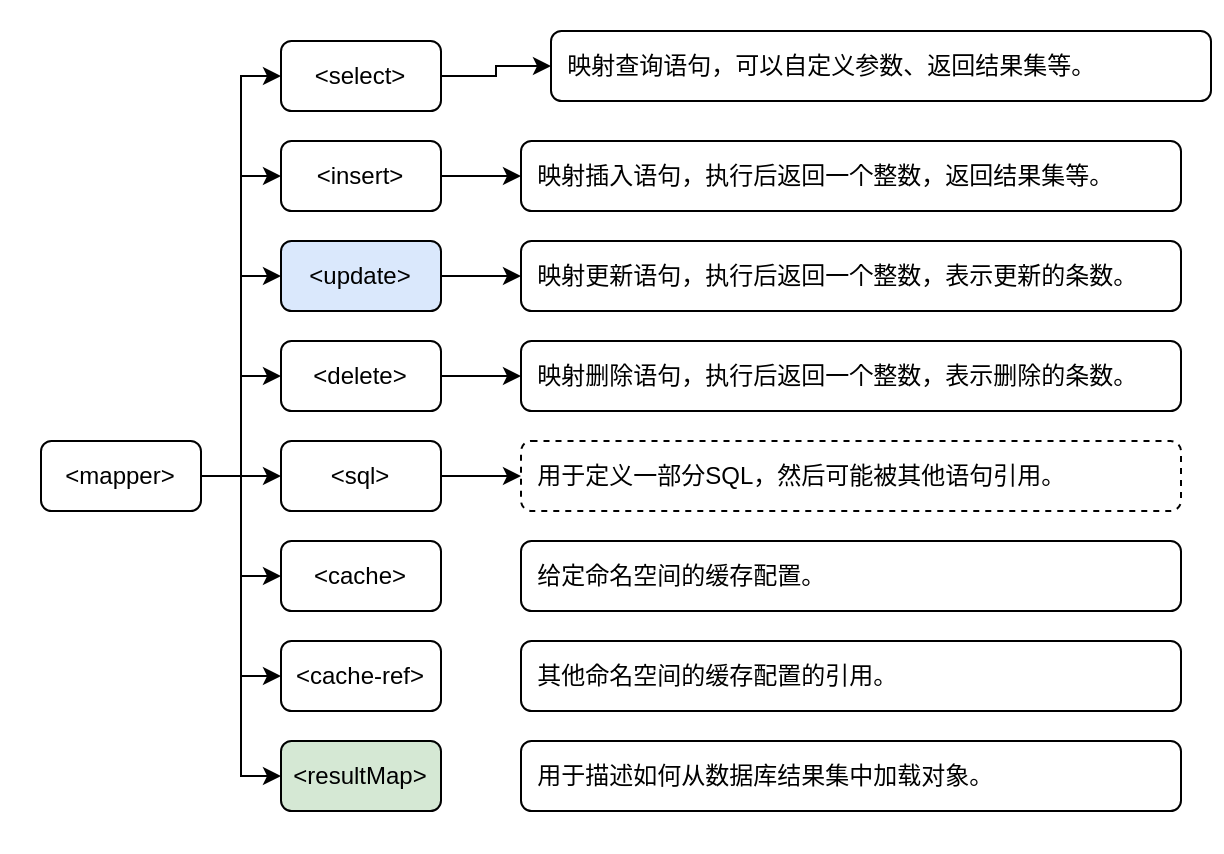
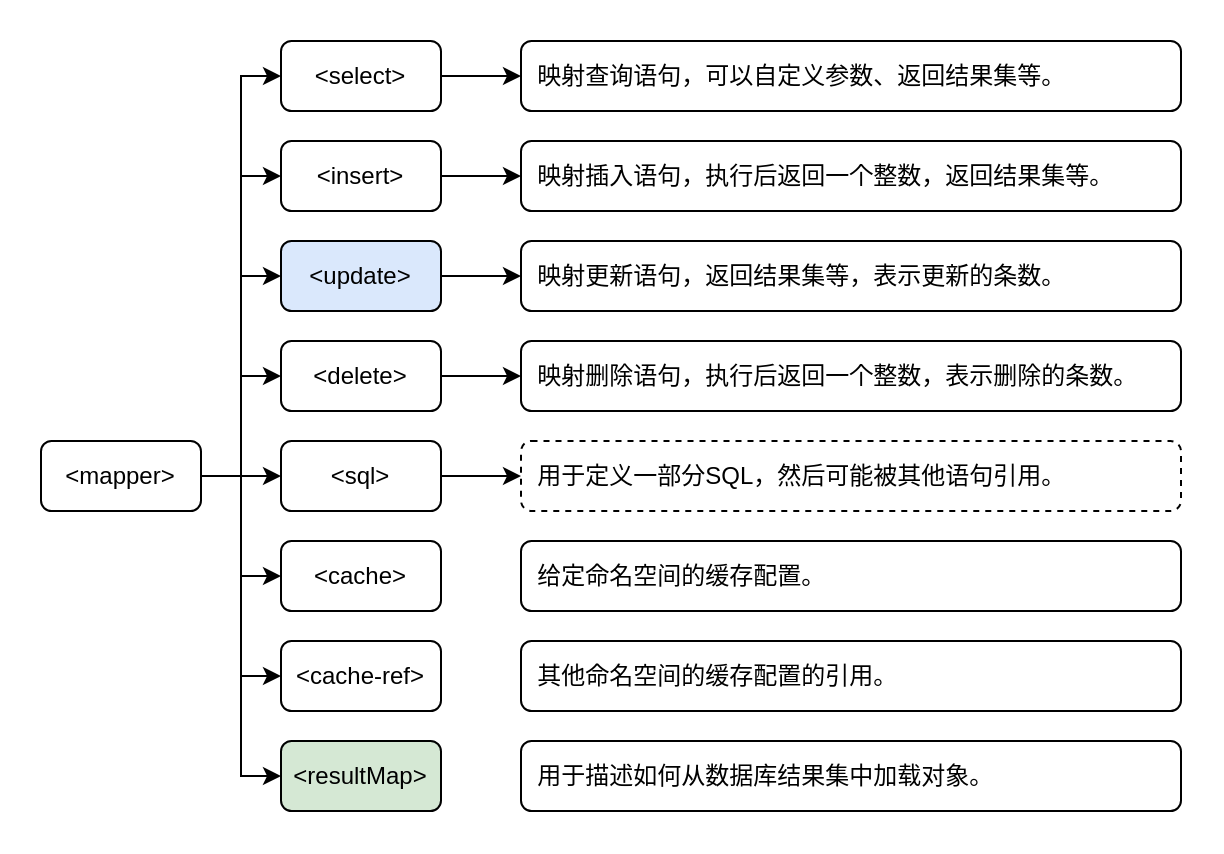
(881, 66) -> (851, 76)
(825, 277) -> (789, 277)
